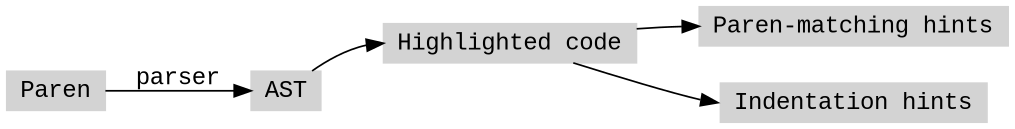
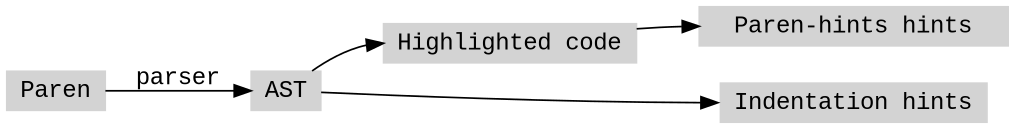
(854, 26) -> (854, 26)
(637, 82) -> (511, 99)
